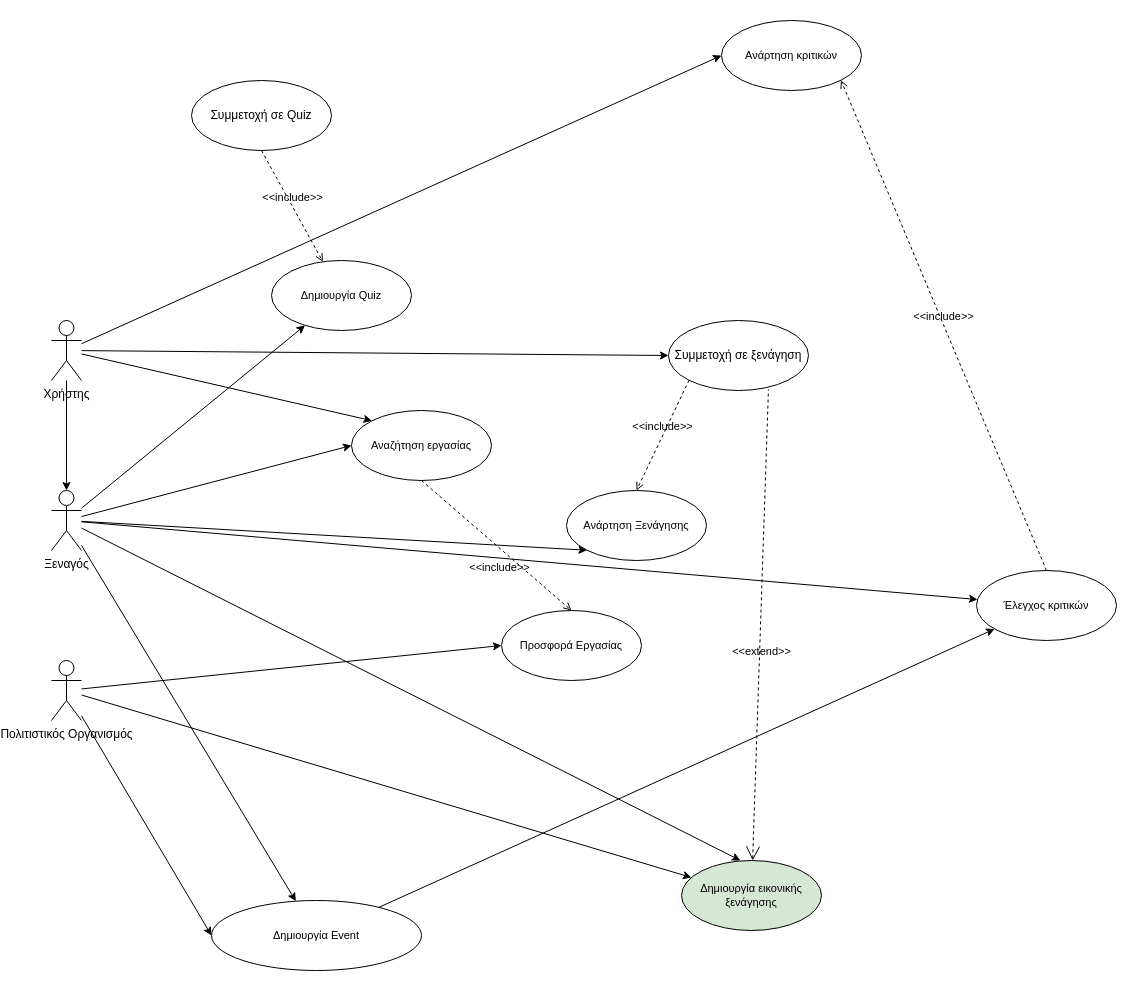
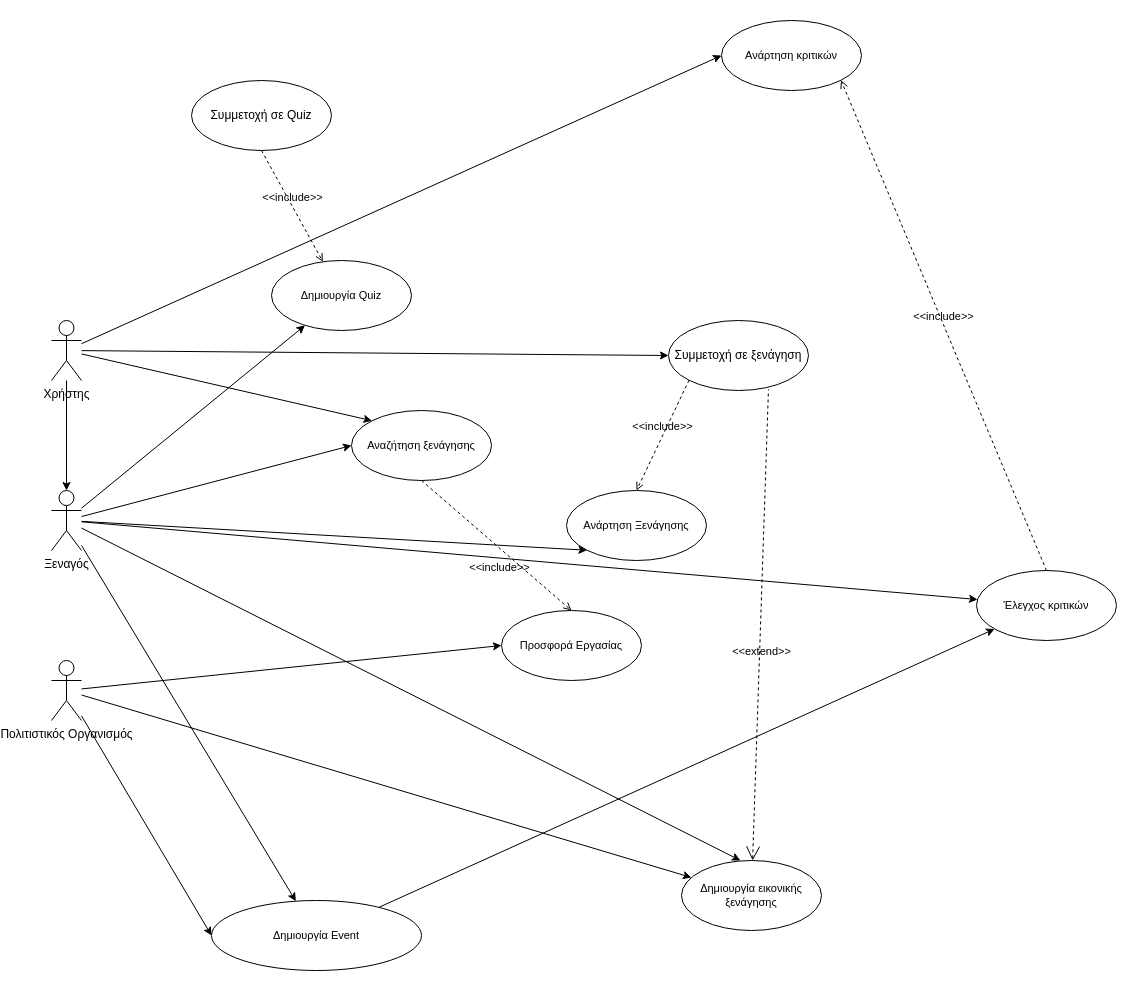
(422, 446) -> (422, 446)
(752, 896) -> (752, 896)
